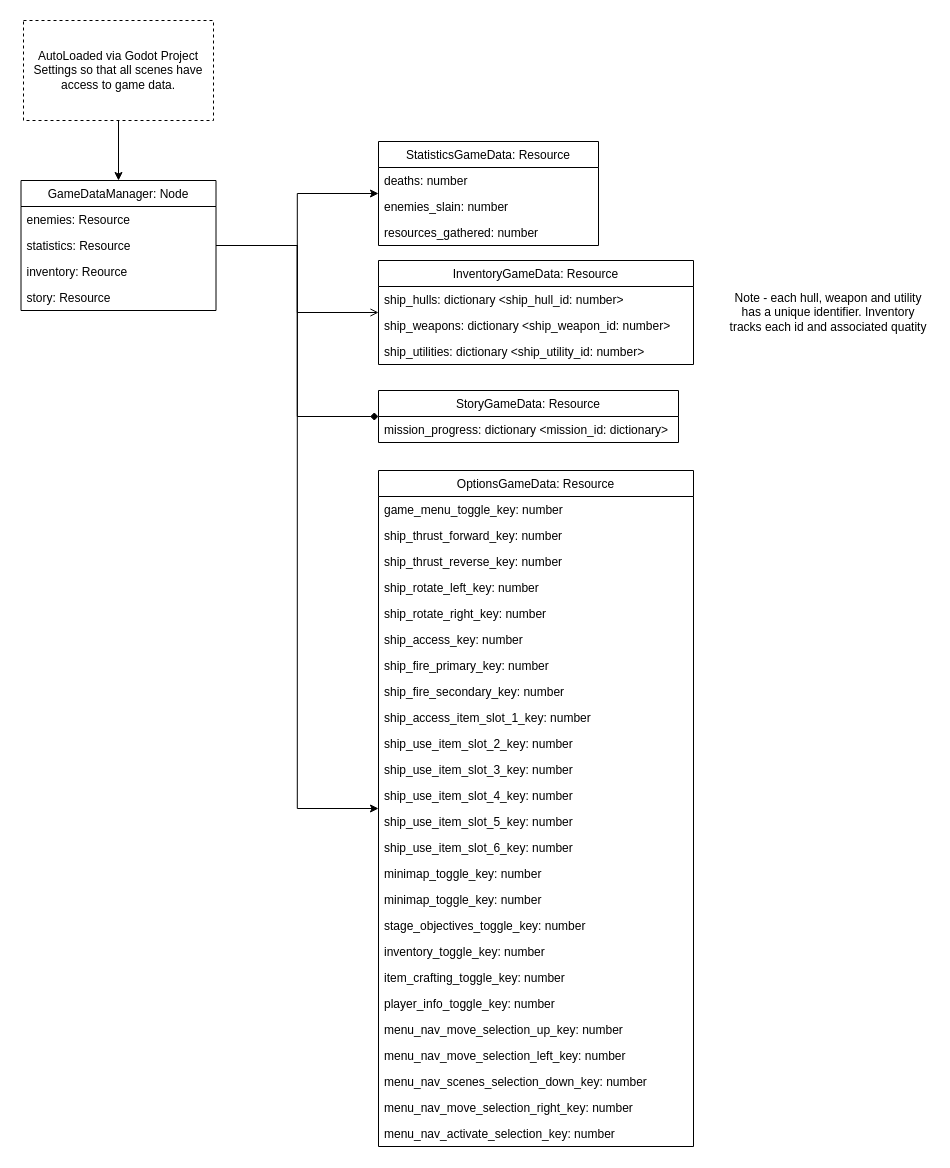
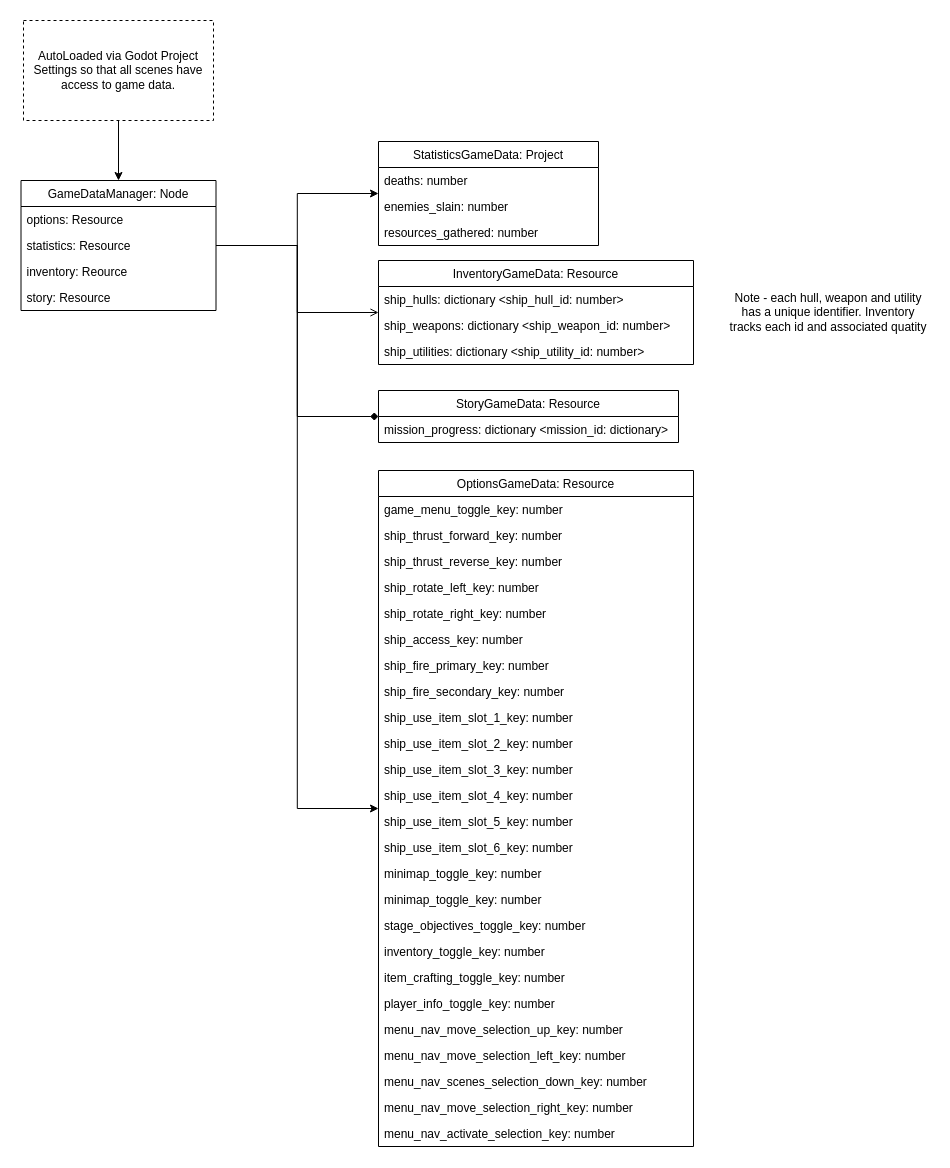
(488, 155) -> (488, 155)
(79, 220) -> (79, 220)
(494, 718) -> (484, 718)
